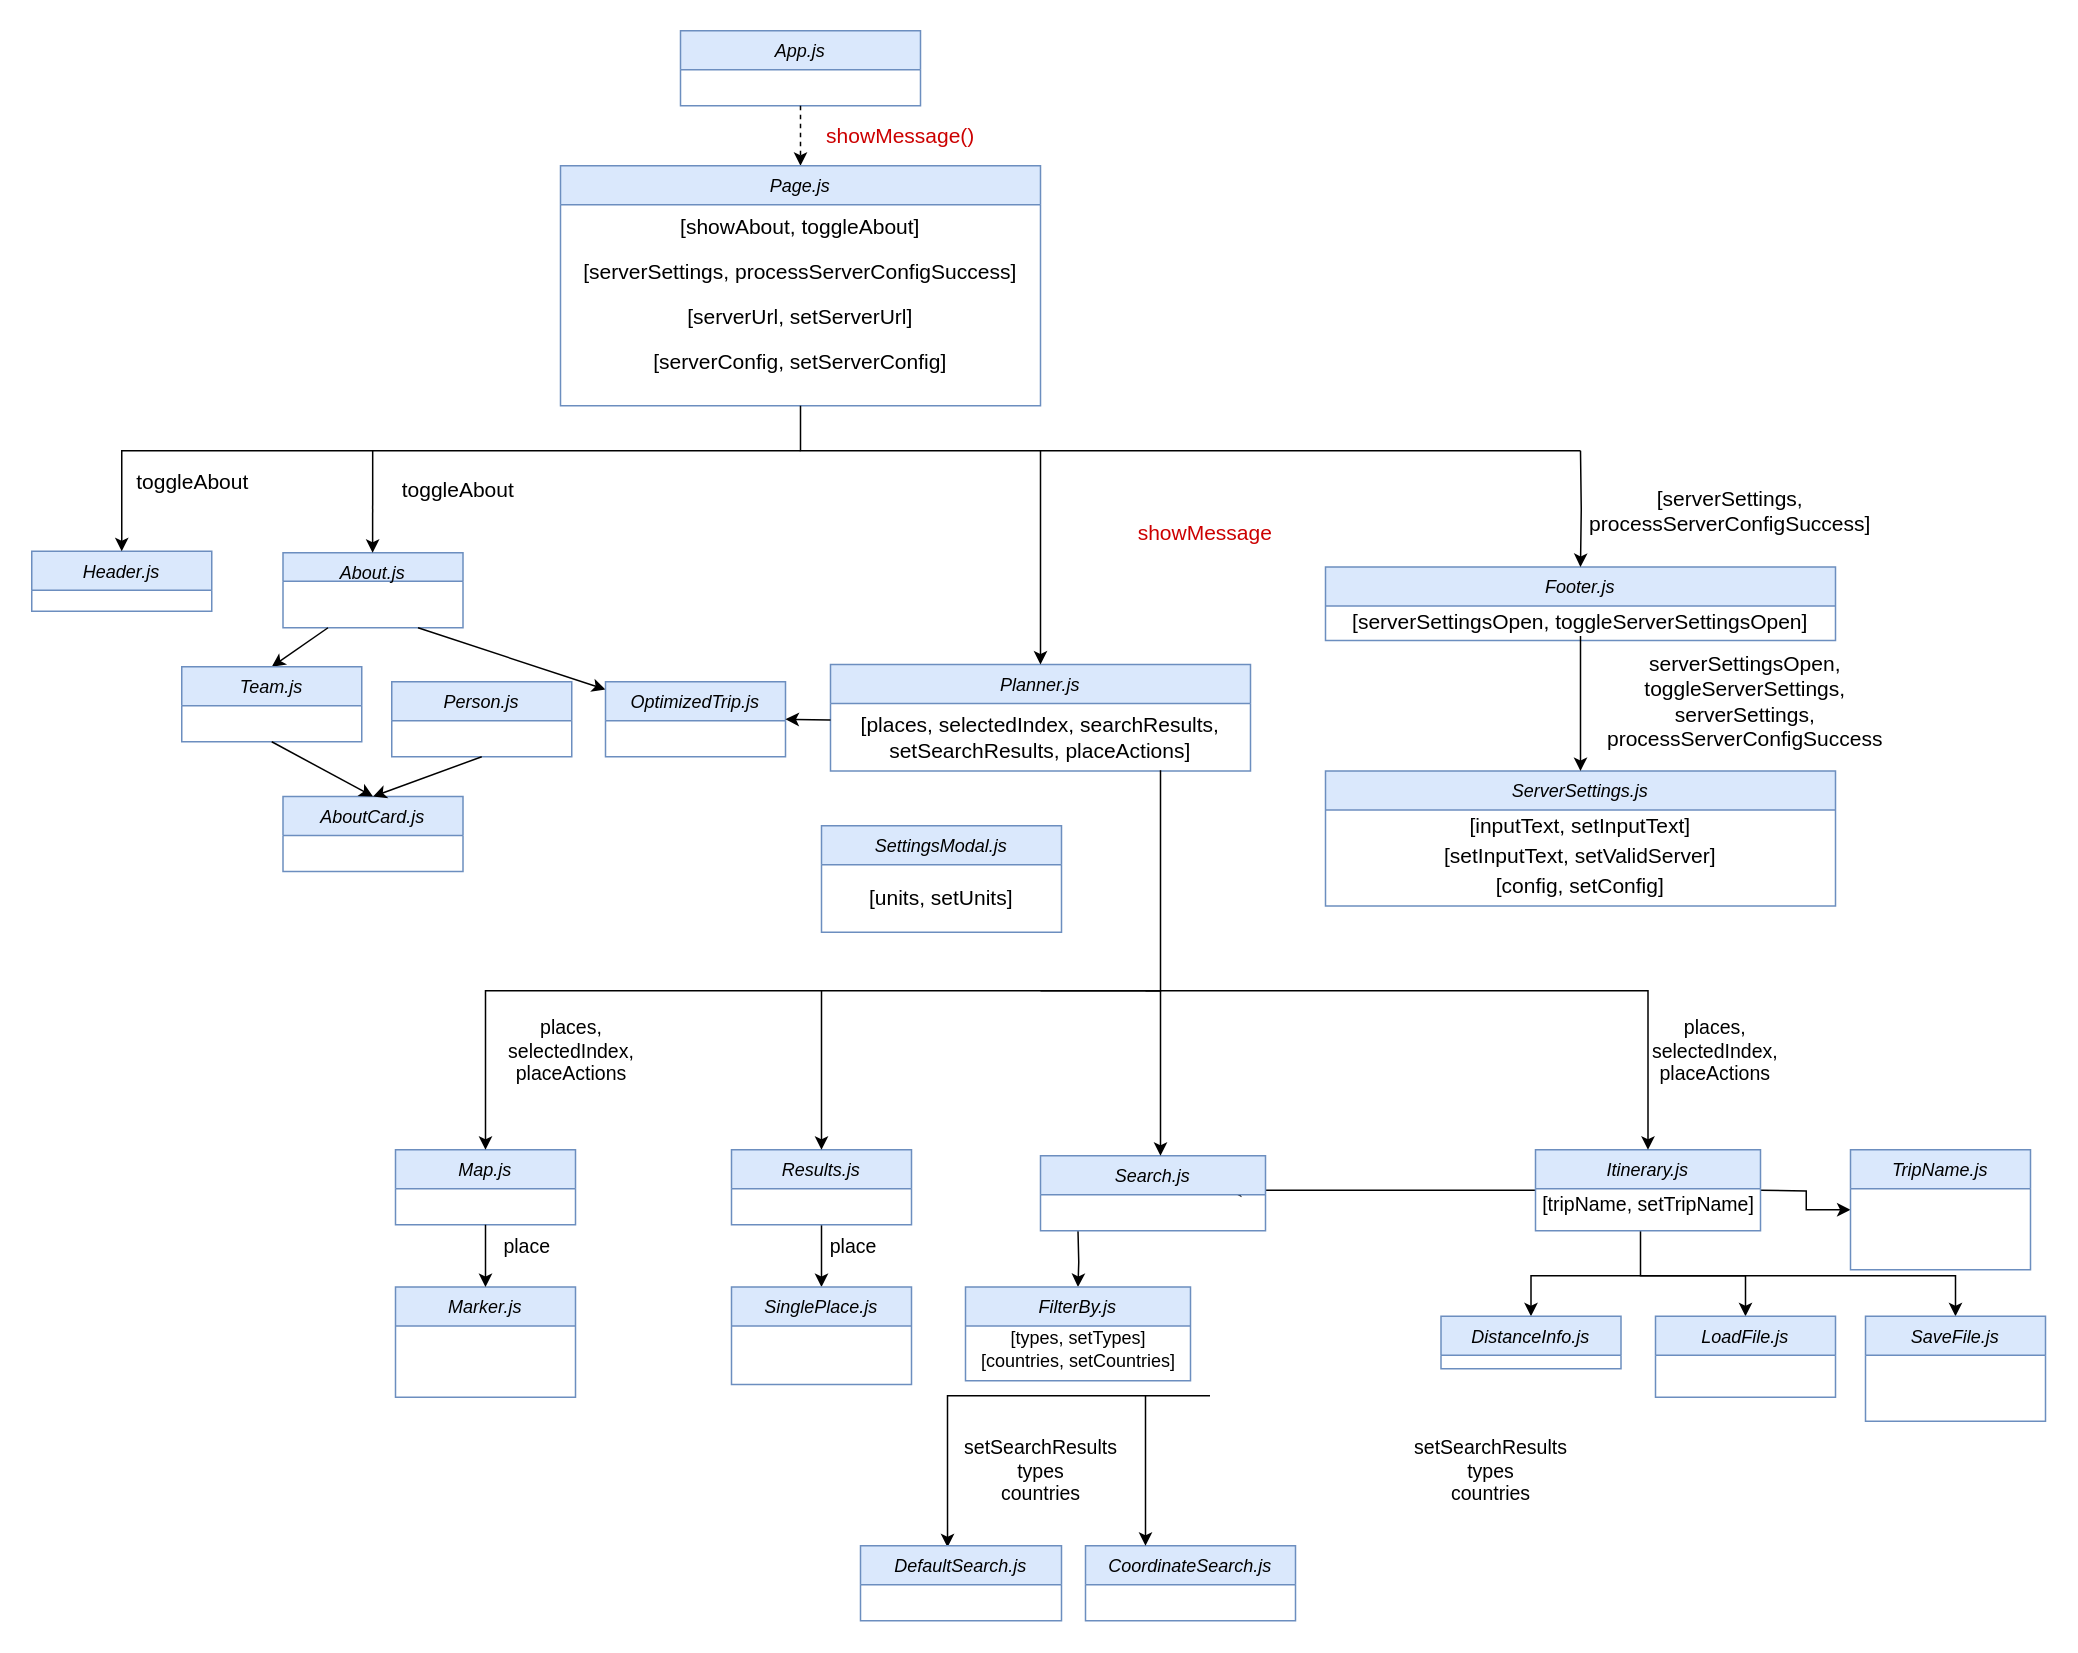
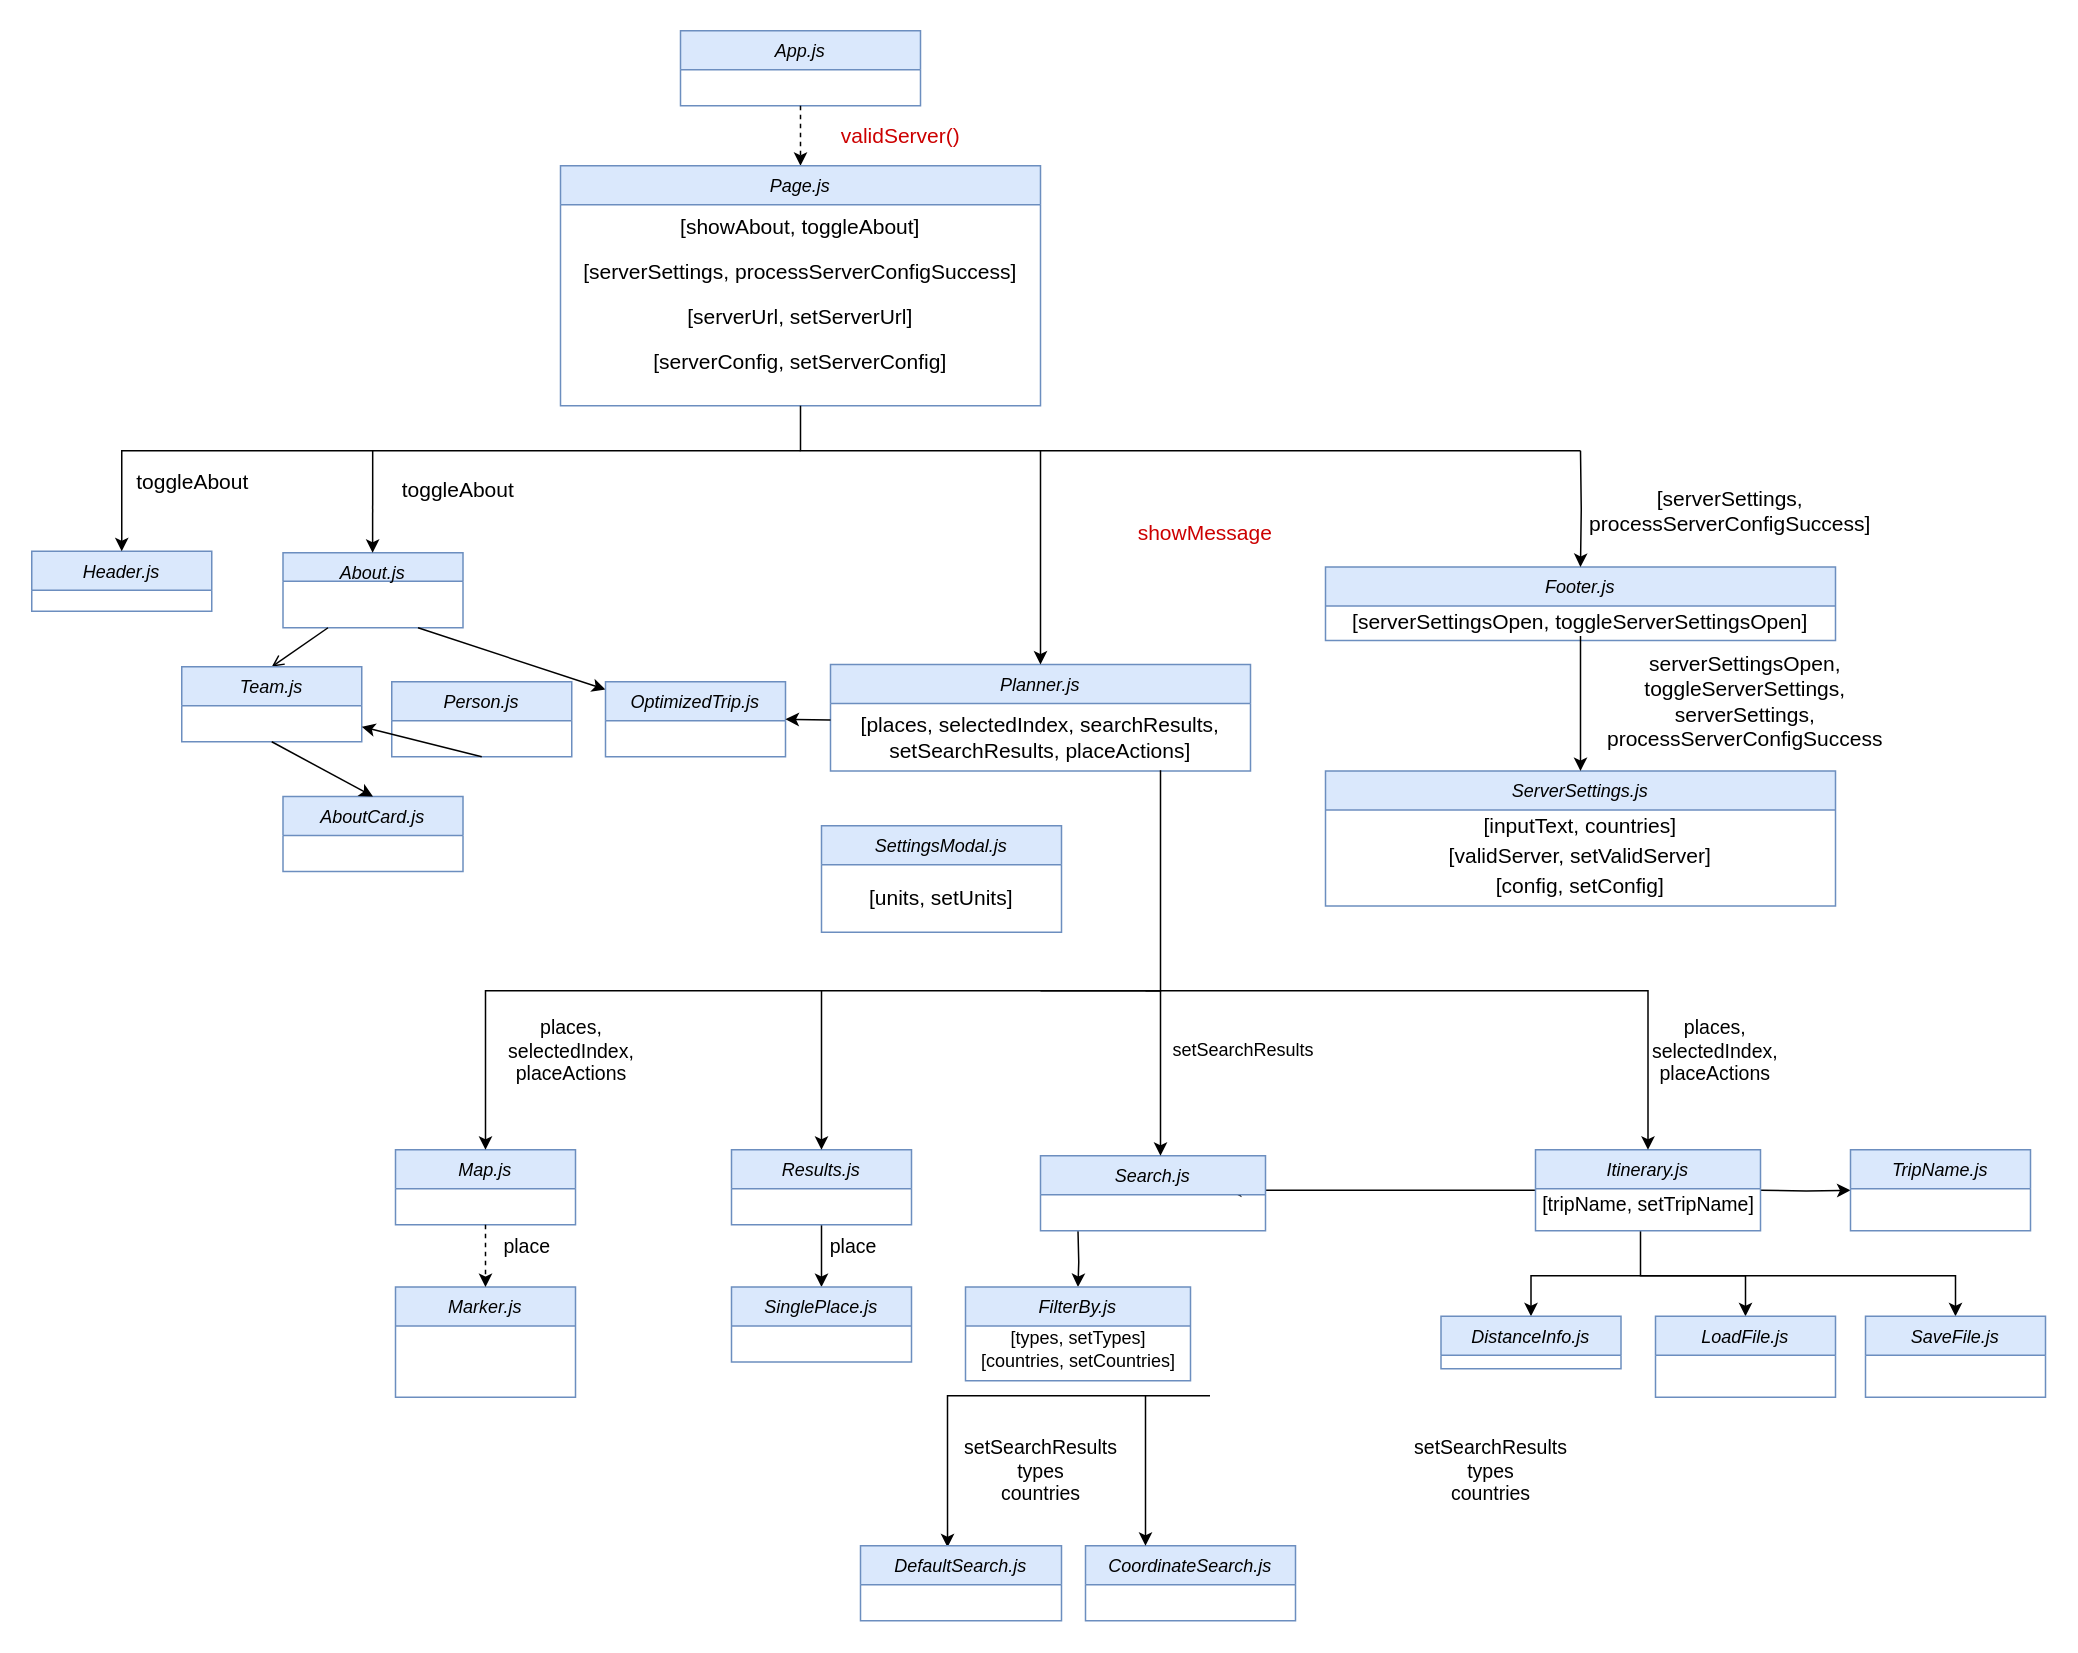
(901, 136) -> (901, 136)
(281, 660) -> (278, 662)
(429, 776) -> (421, 742)
(1580, 826) -> (1580, 826)
(1580, 856) -> (1580, 856)
none -> (1243, 1051)
(1940, 1210) -> (1940, 1190)
(485, 1252) -> (485, 1252)
(821, 1336) -> (821, 1325)
(1955, 1369) -> (1955, 1357)
